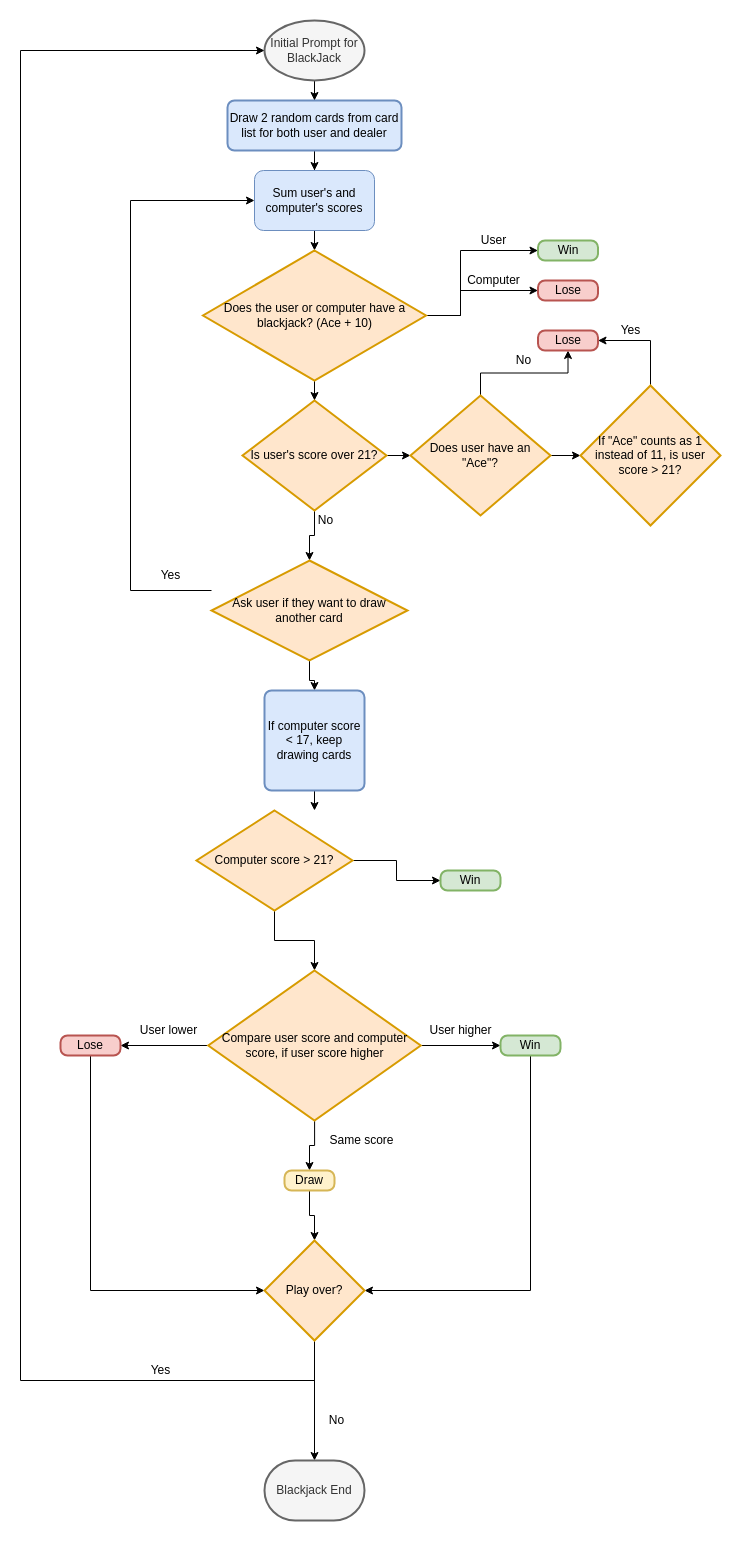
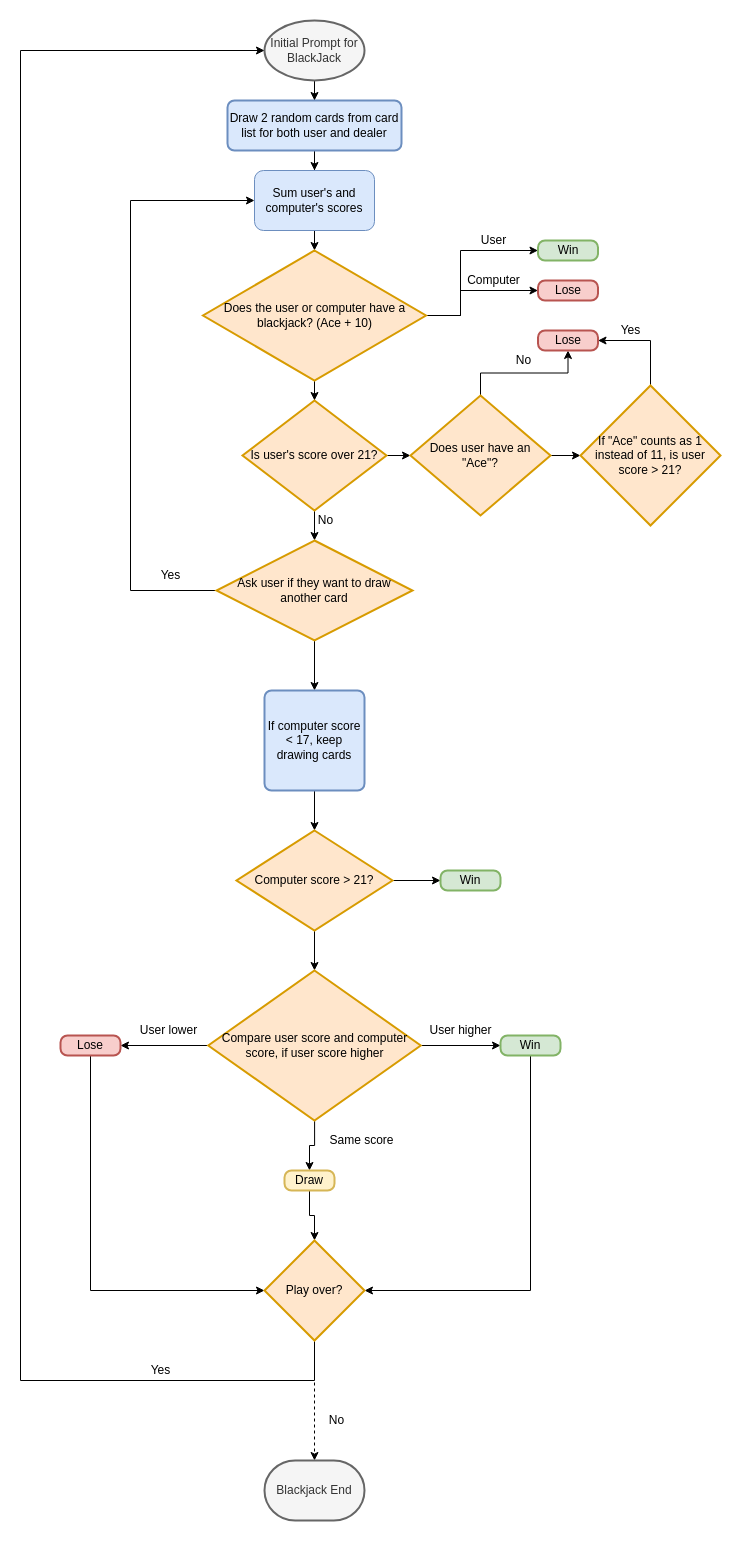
(310, 611) -> (315, 591)
(275, 861) -> (315, 881)
(315, 1418) -> (315, 1418)
